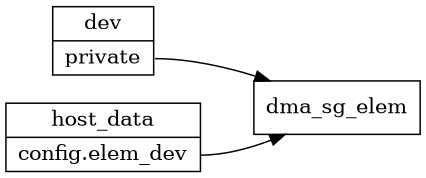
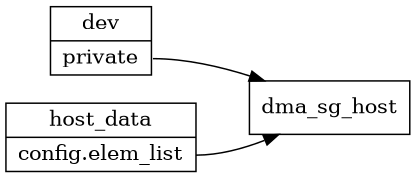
(337, 108) -> (330, 108)
(103, 154) -> (101, 154)
